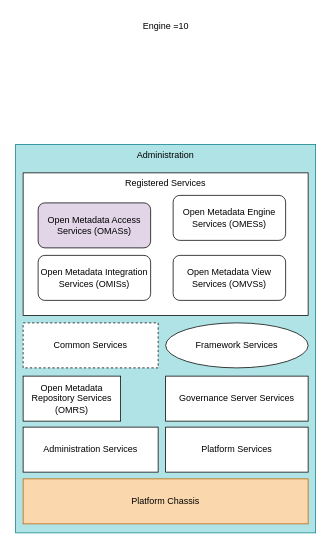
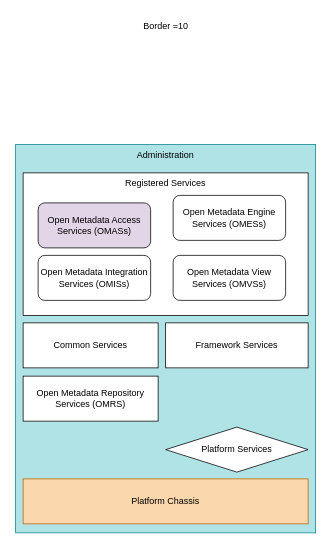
(166, 27) -> (166, 27)
(90, 345) -> (90, 345)
(237, 345) -> (237, 345)
(72, 399) -> (90, 399)
(237, 399) -> none
(90, 450) -> none
(237, 450) -> (237, 450)
